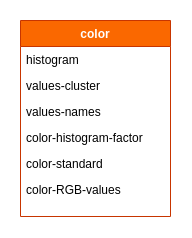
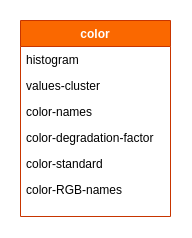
(65, 112) -> (61, 112)
(97, 138) -> (104, 138)
(77, 190) -> (75, 190)
